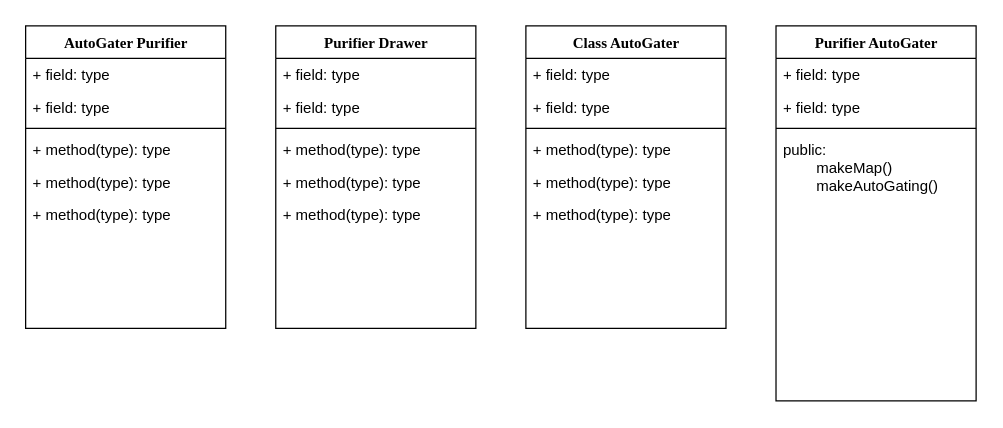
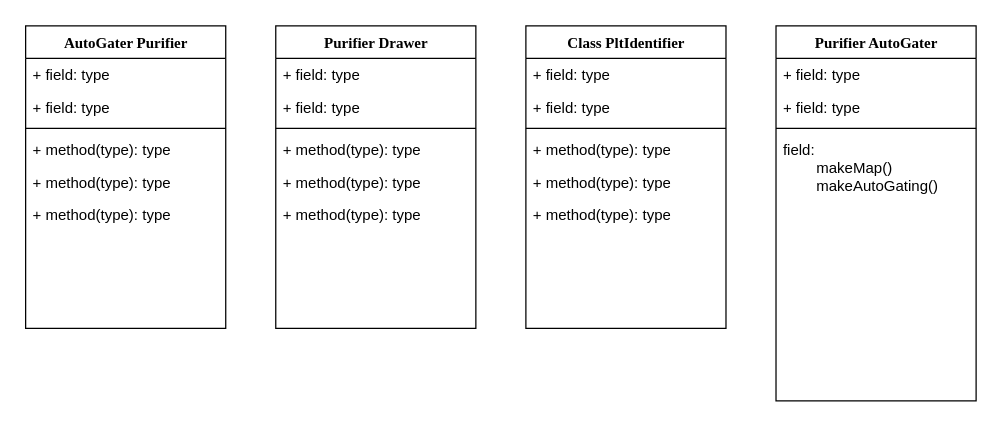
(626, 43) -> (626, 43)
(848, 169) -> (848, 169)
